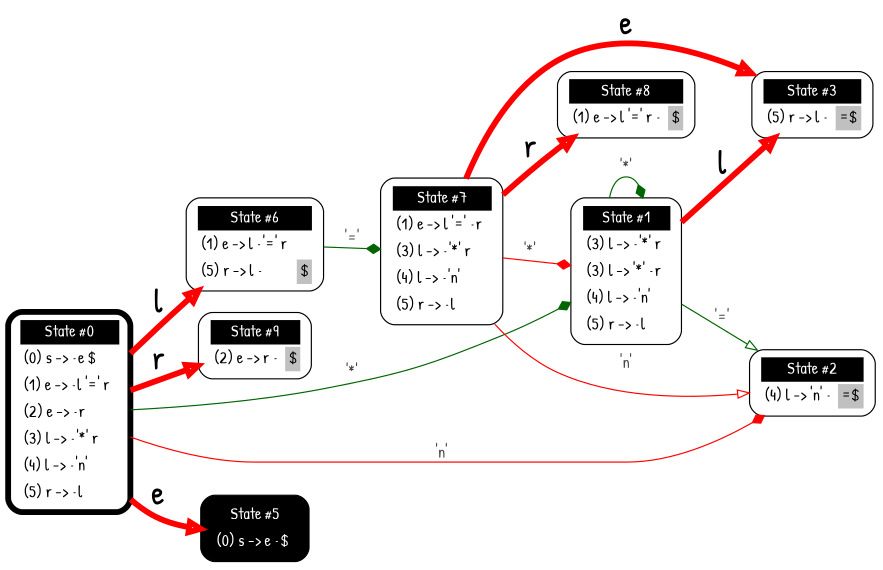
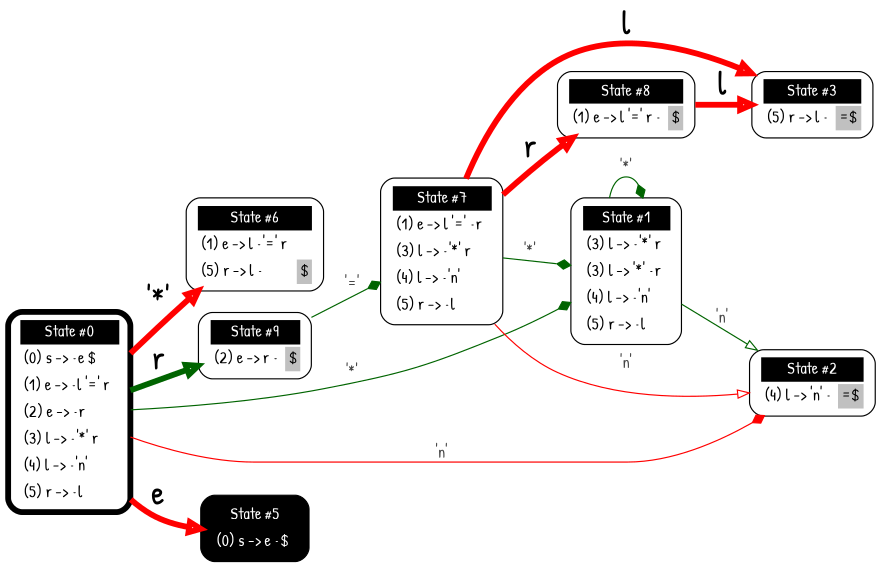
(626, 26) -> (626, 26)
(724, 184) -> (717, 105)
(345, 248) -> (340, 303)
(530, 261) -> (530, 261)
(158, 304) -> (158, 304)
(722, 318) -> (722, 318)
(159, 380) -> (159, 380)
